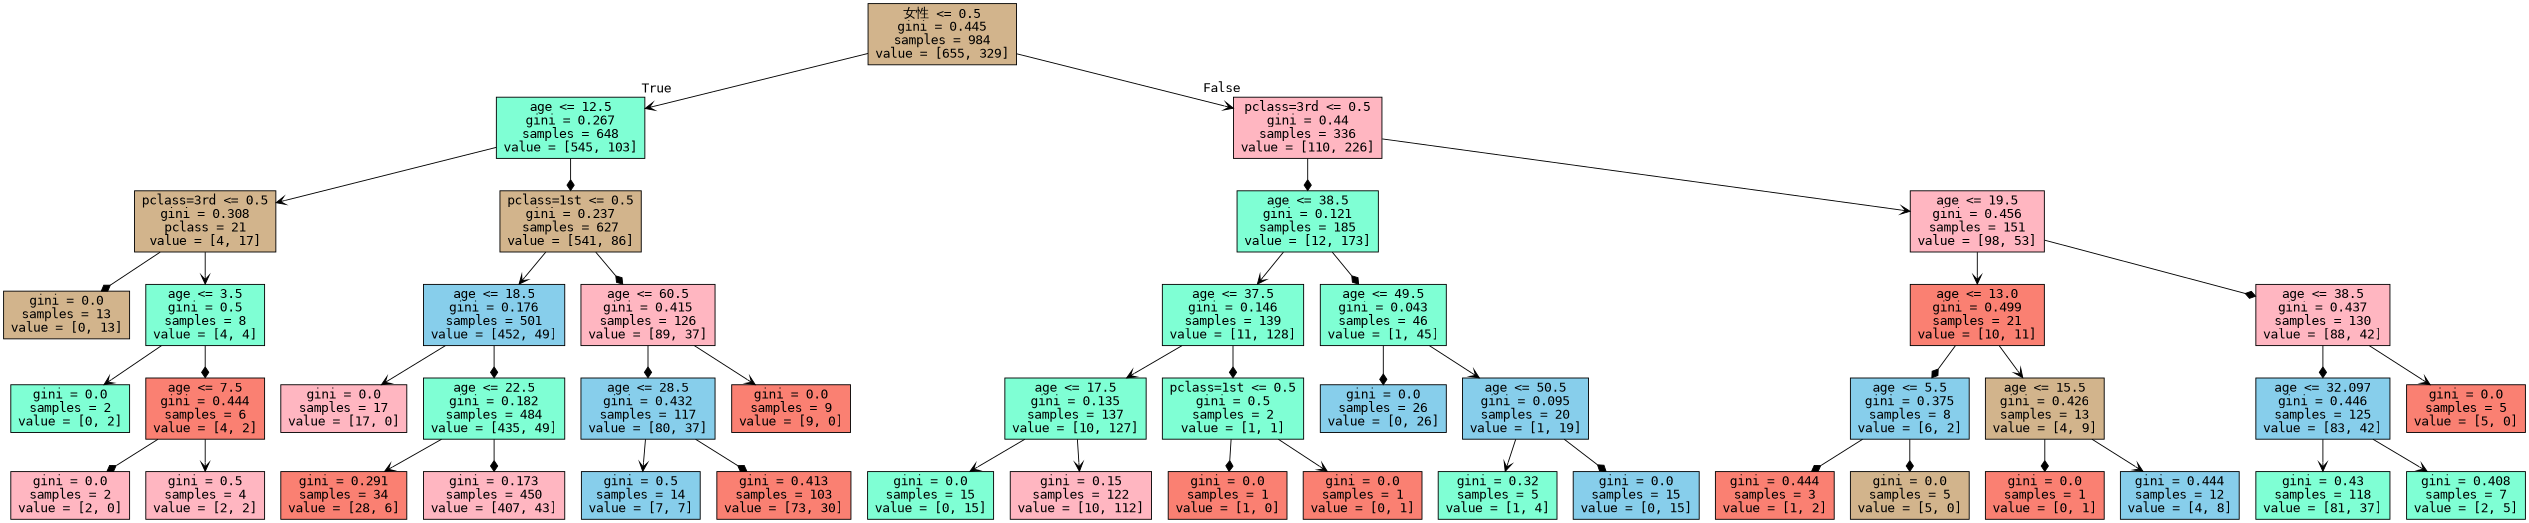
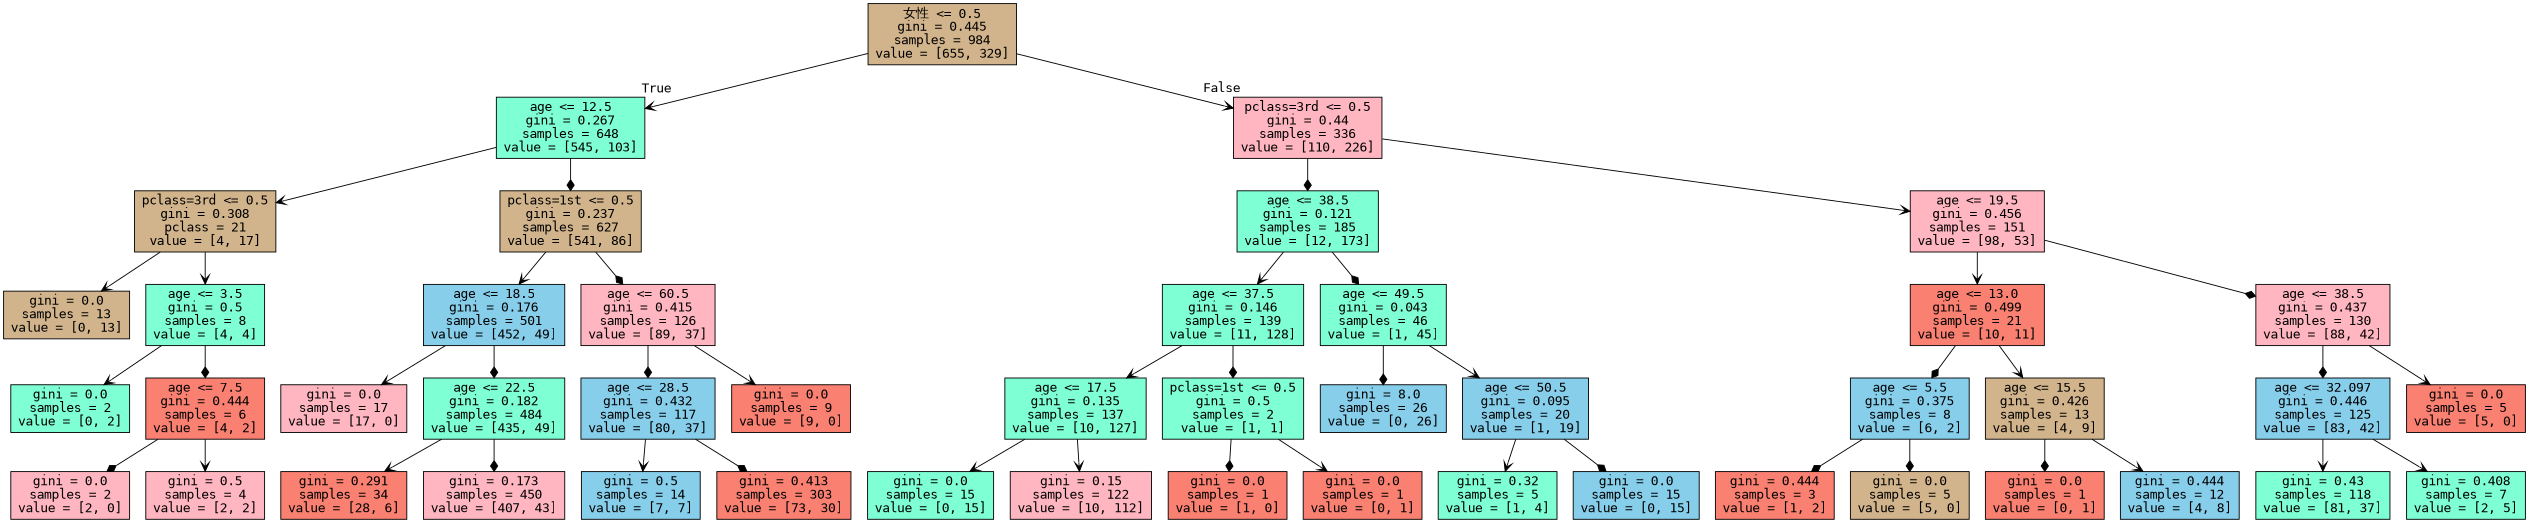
(135, 269) -> (135, 269)
(1383, 409) -> (1383, 409)
(784, 495) -> (784, 495)
